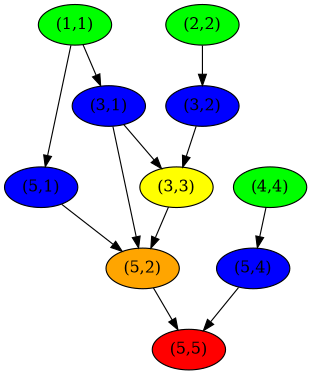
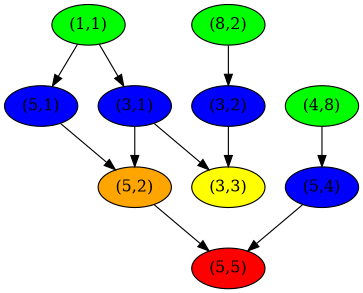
(202, 25) -> (228, 25)
(270, 187) -> (322, 106)
(162, 222) -> none
